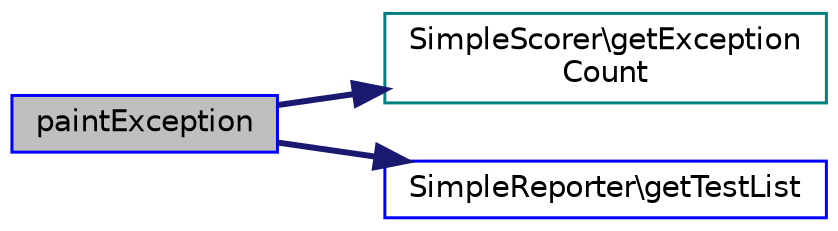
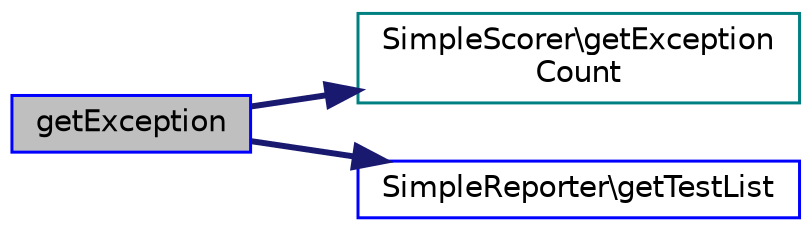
(145, 124) -> (131, 124)
